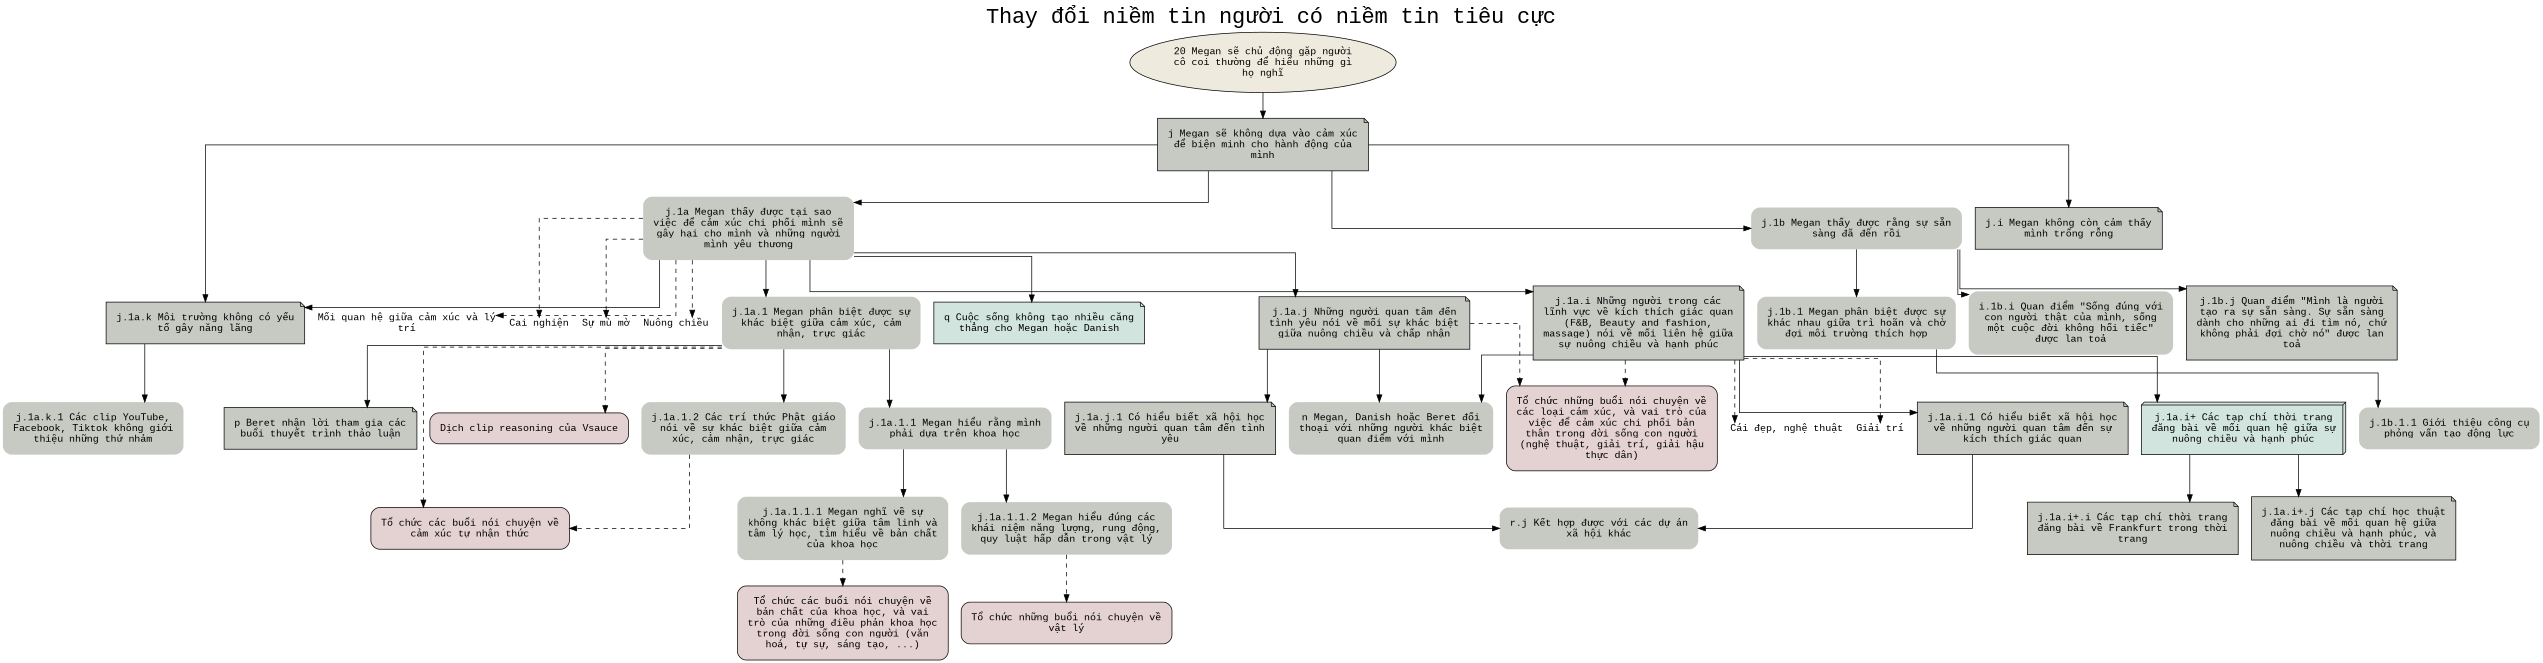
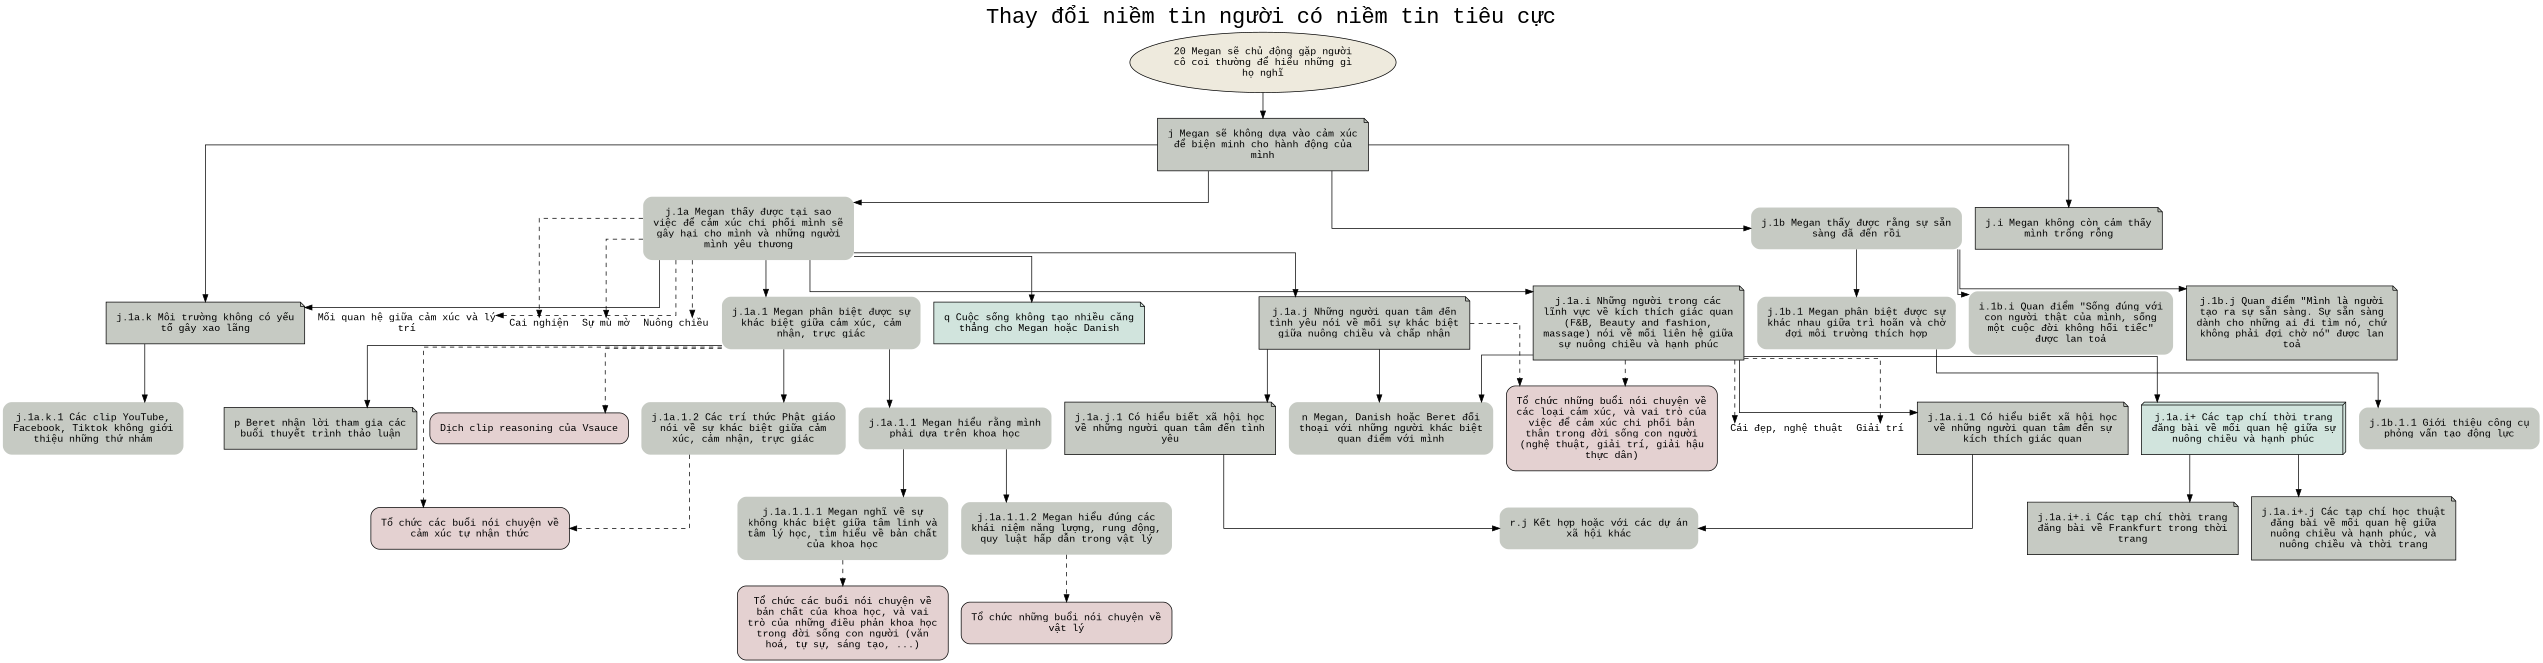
(205, 323) -> (205, 323)
(1599, 528) -> (1599, 528)
